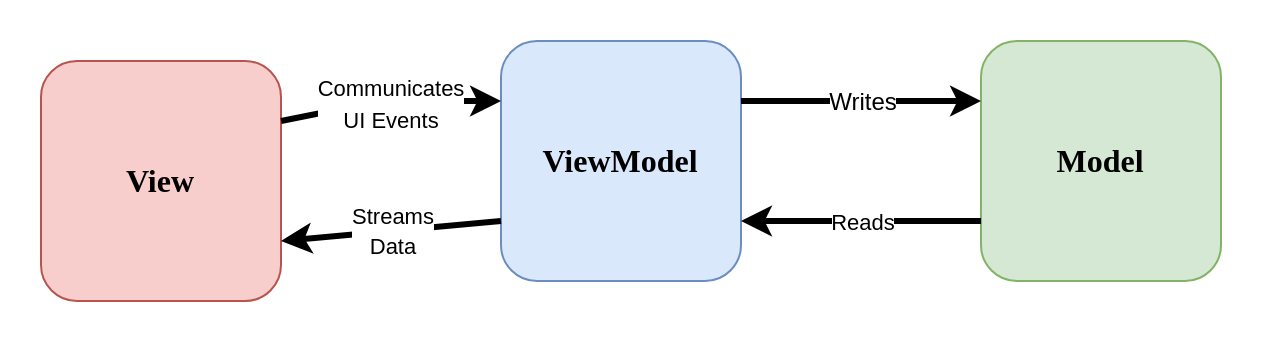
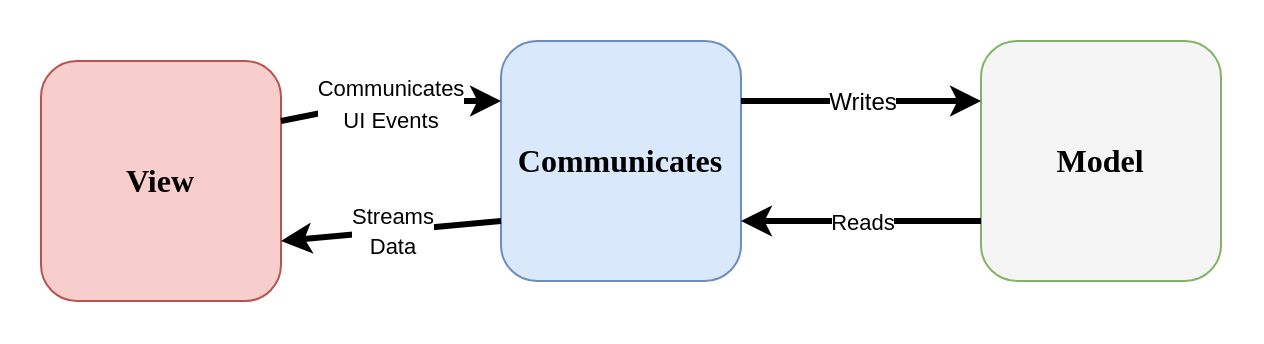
(621, 161) -> (621, 161)
(1101, 161) -> (1101, 161)
